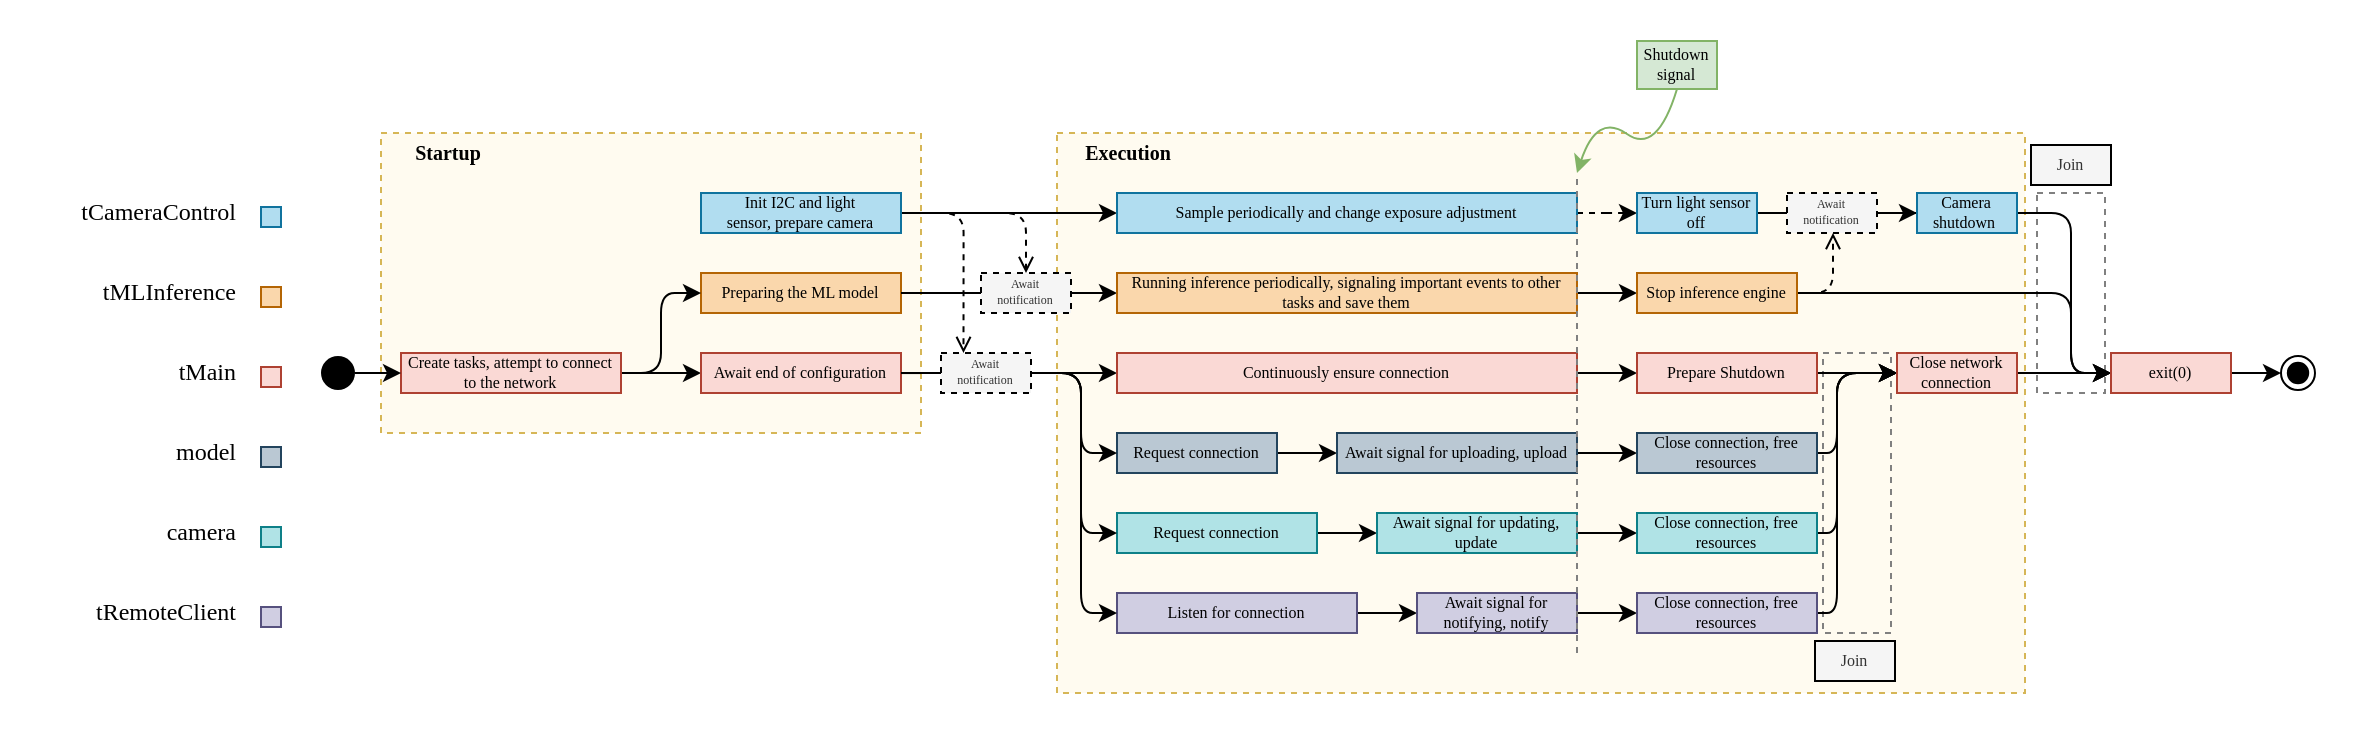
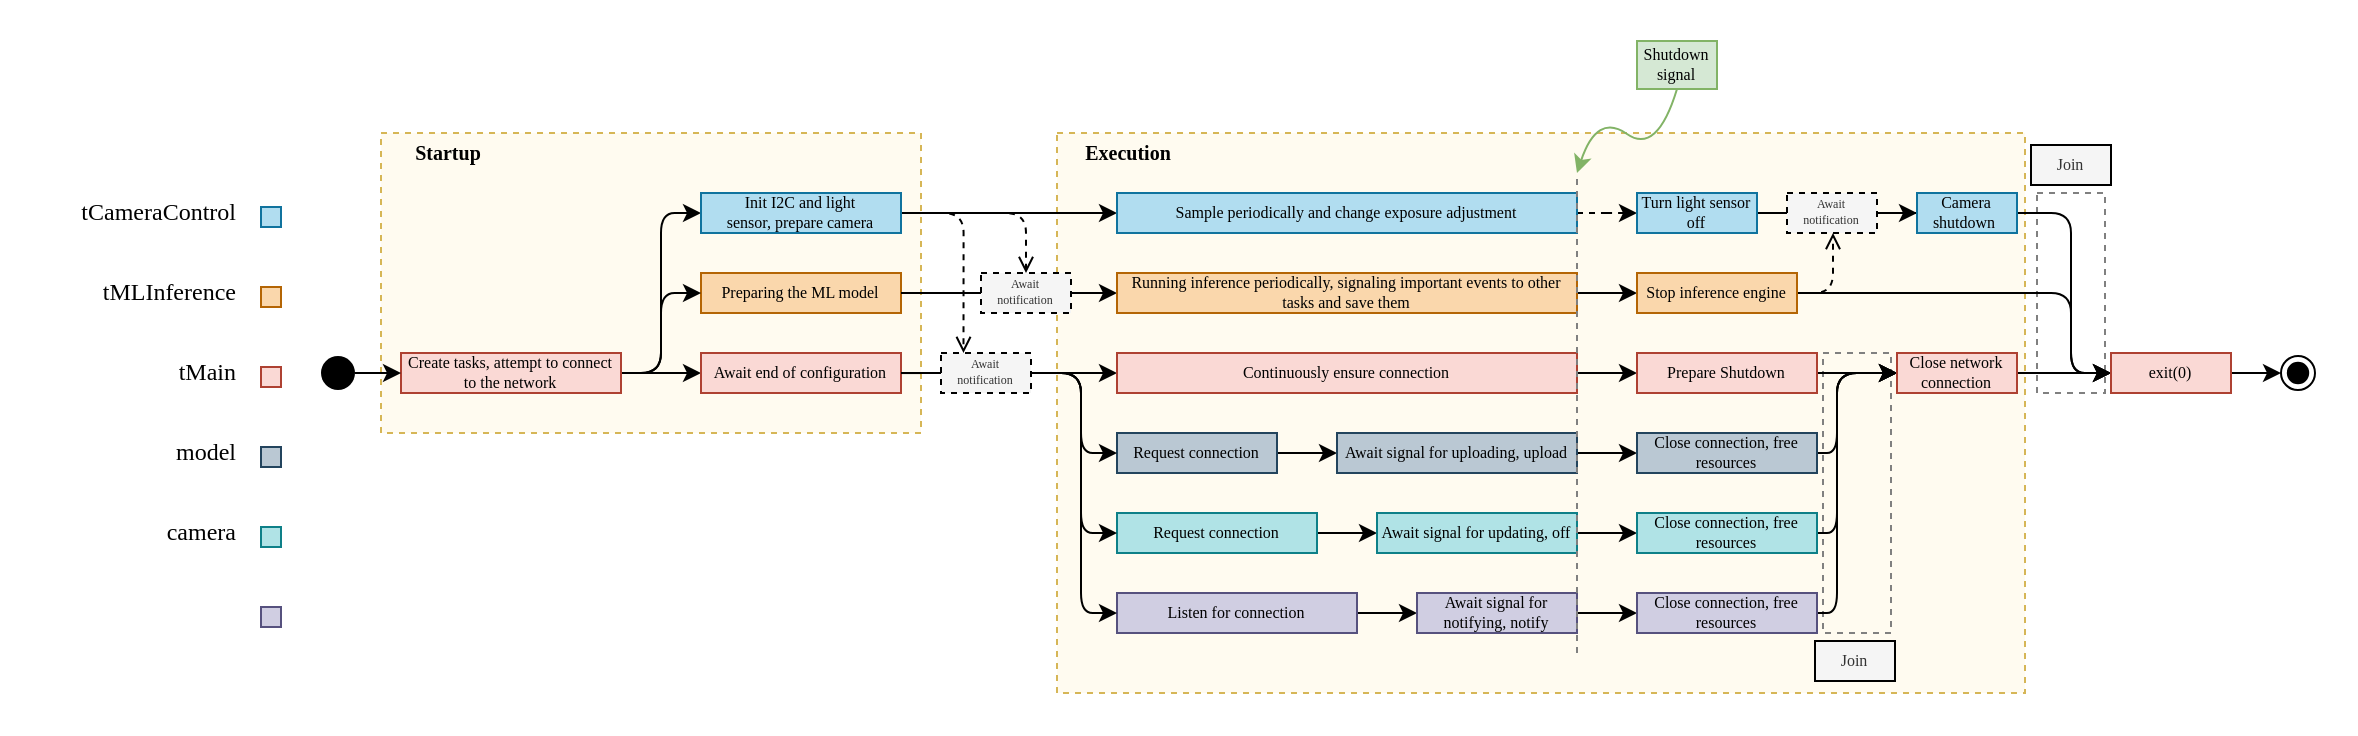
none -> (661, 247)
(1477, 533) -> (1477, 533)
(151, 613) -> none
